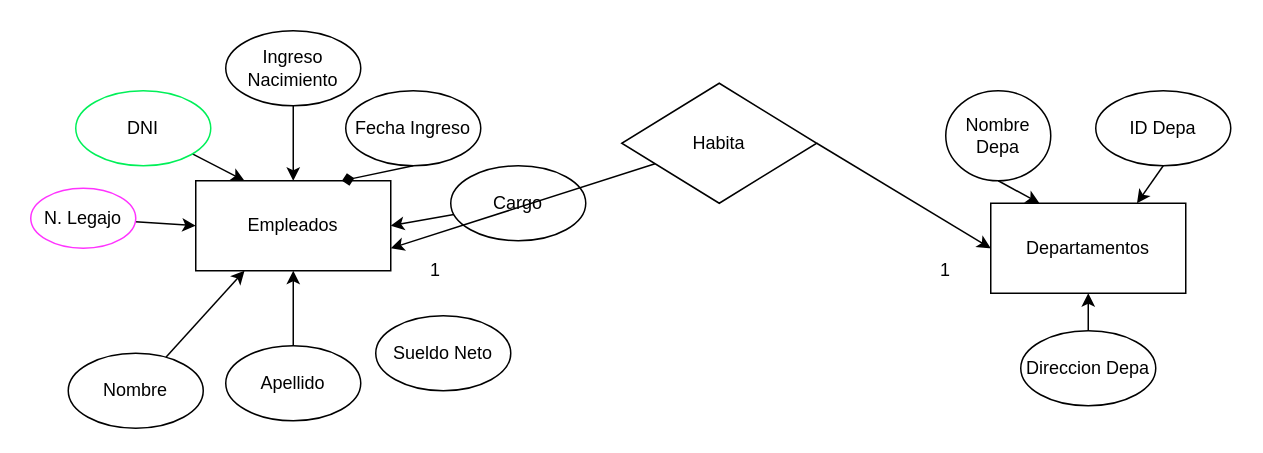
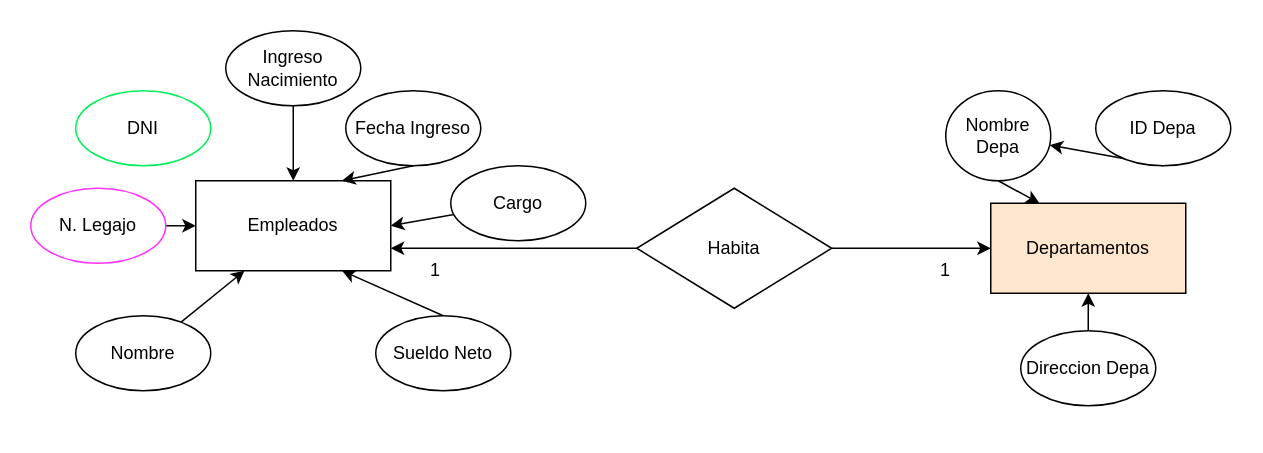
(719, 143) -> (734, 248)
(214, 165) -> none
(354, 178) -> (353, 178)
(1153, 181) -> (1091, 153)
(83, 218) -> (98, 226)
(1088, 248) -> (1088, 248)
none -> (397, 295)
(293, 314) -> none
(293, 383) -> none
(136, 391) -> (143, 353)
